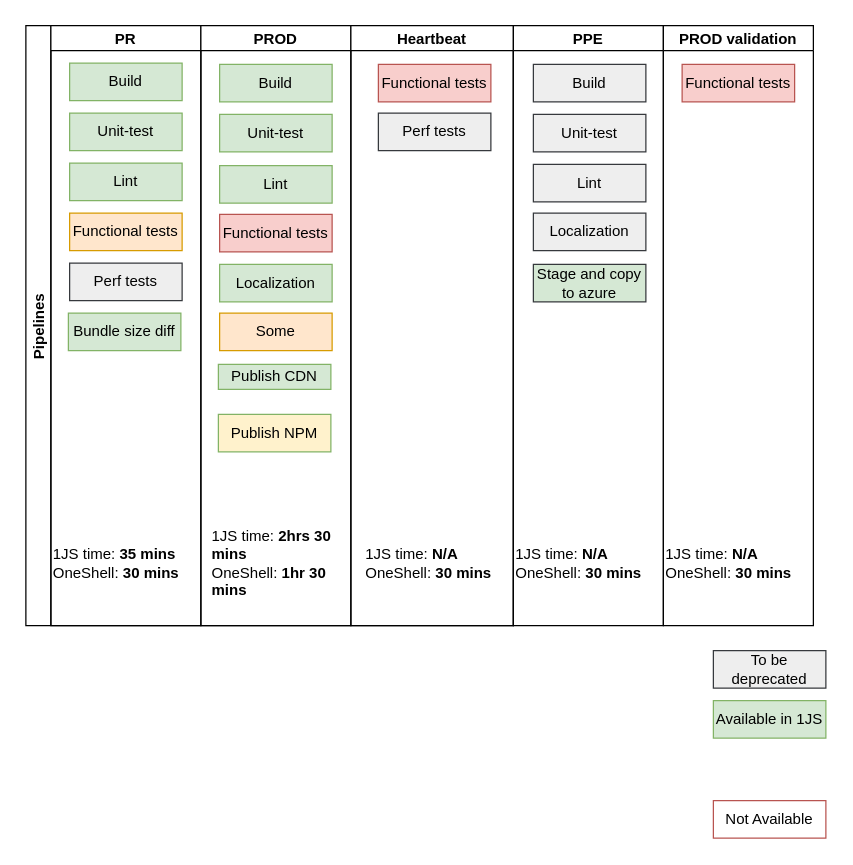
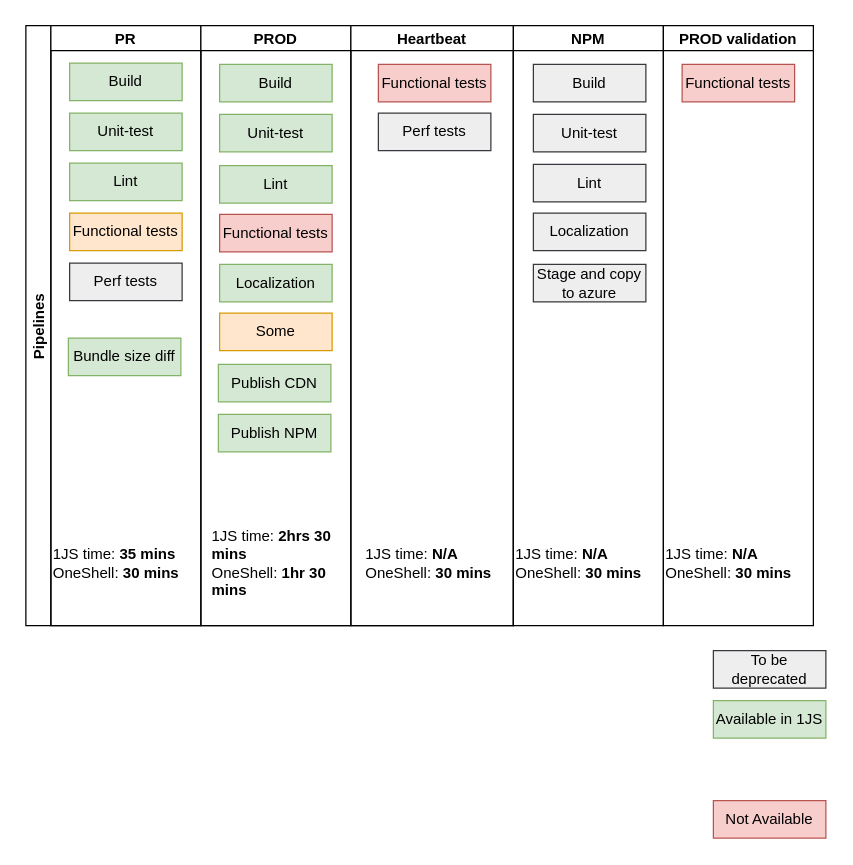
(588, 39) -> (588, 39)
(589, 283) -> (589, 283)
(124, 332) -> (124, 357)
(274, 377) -> (274, 383)
(274, 433) -> (274, 433)
(769, 819) -> (769, 819)
